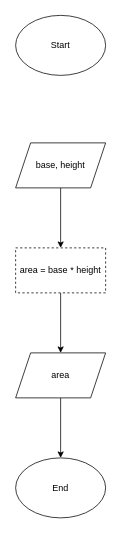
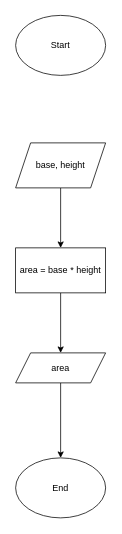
(60, 270) -> (60, 270)
(60, 375) -> (60, 368)
